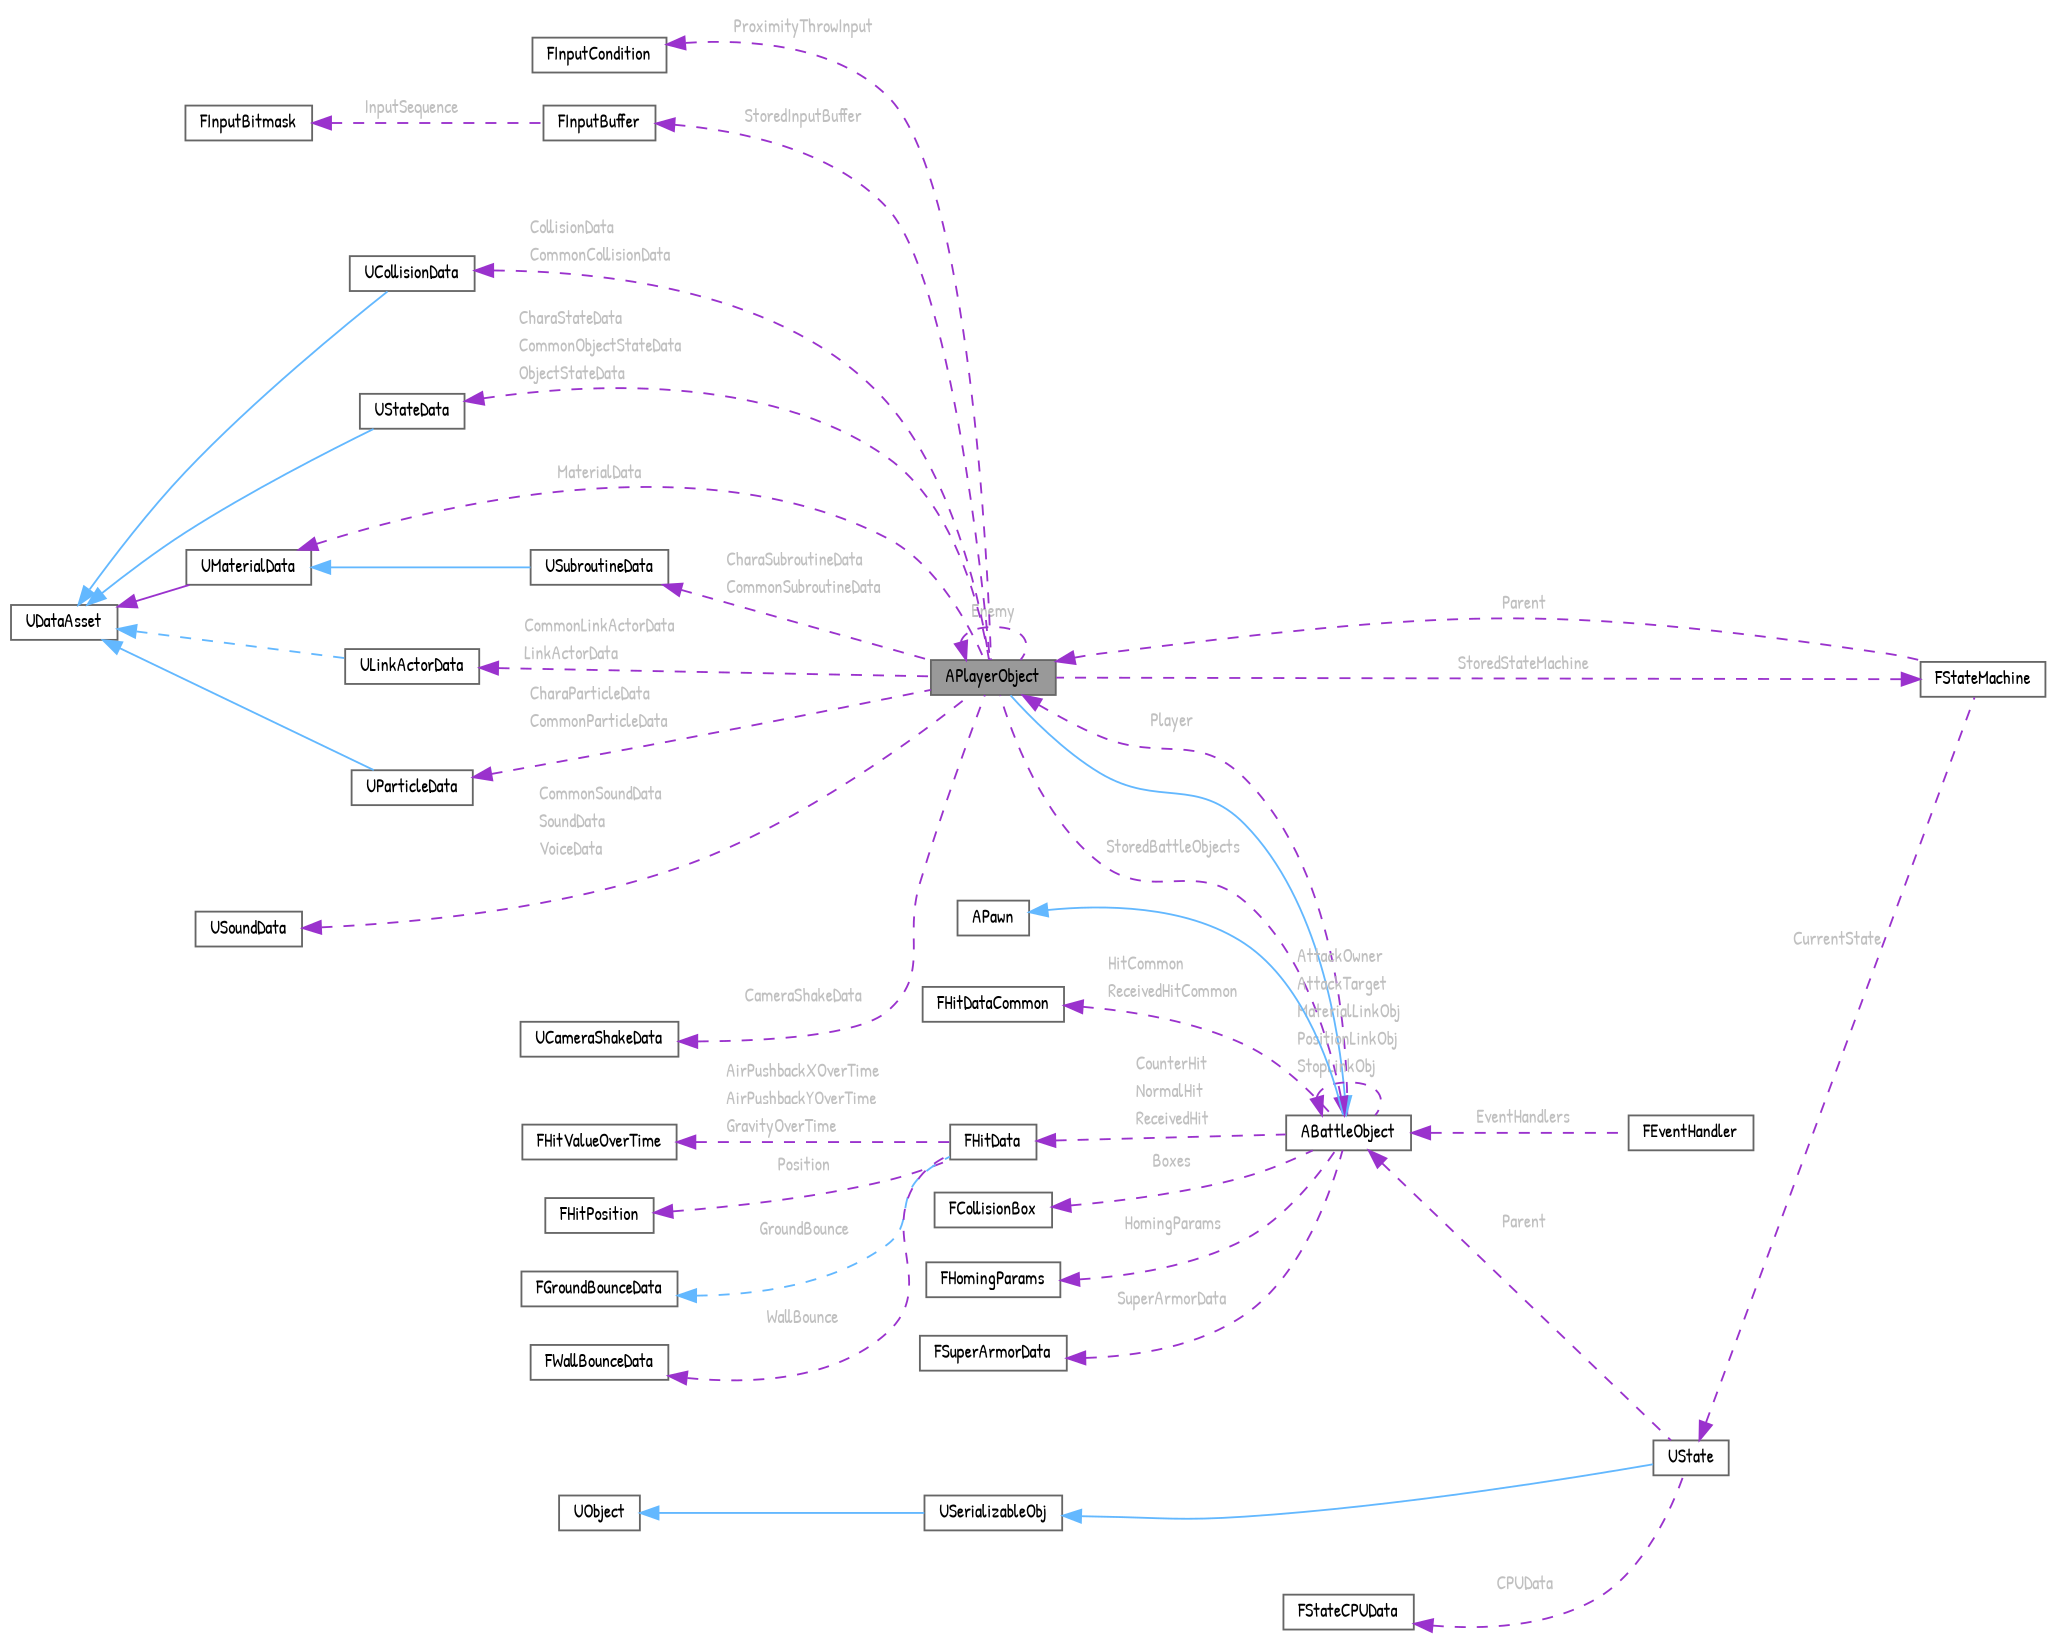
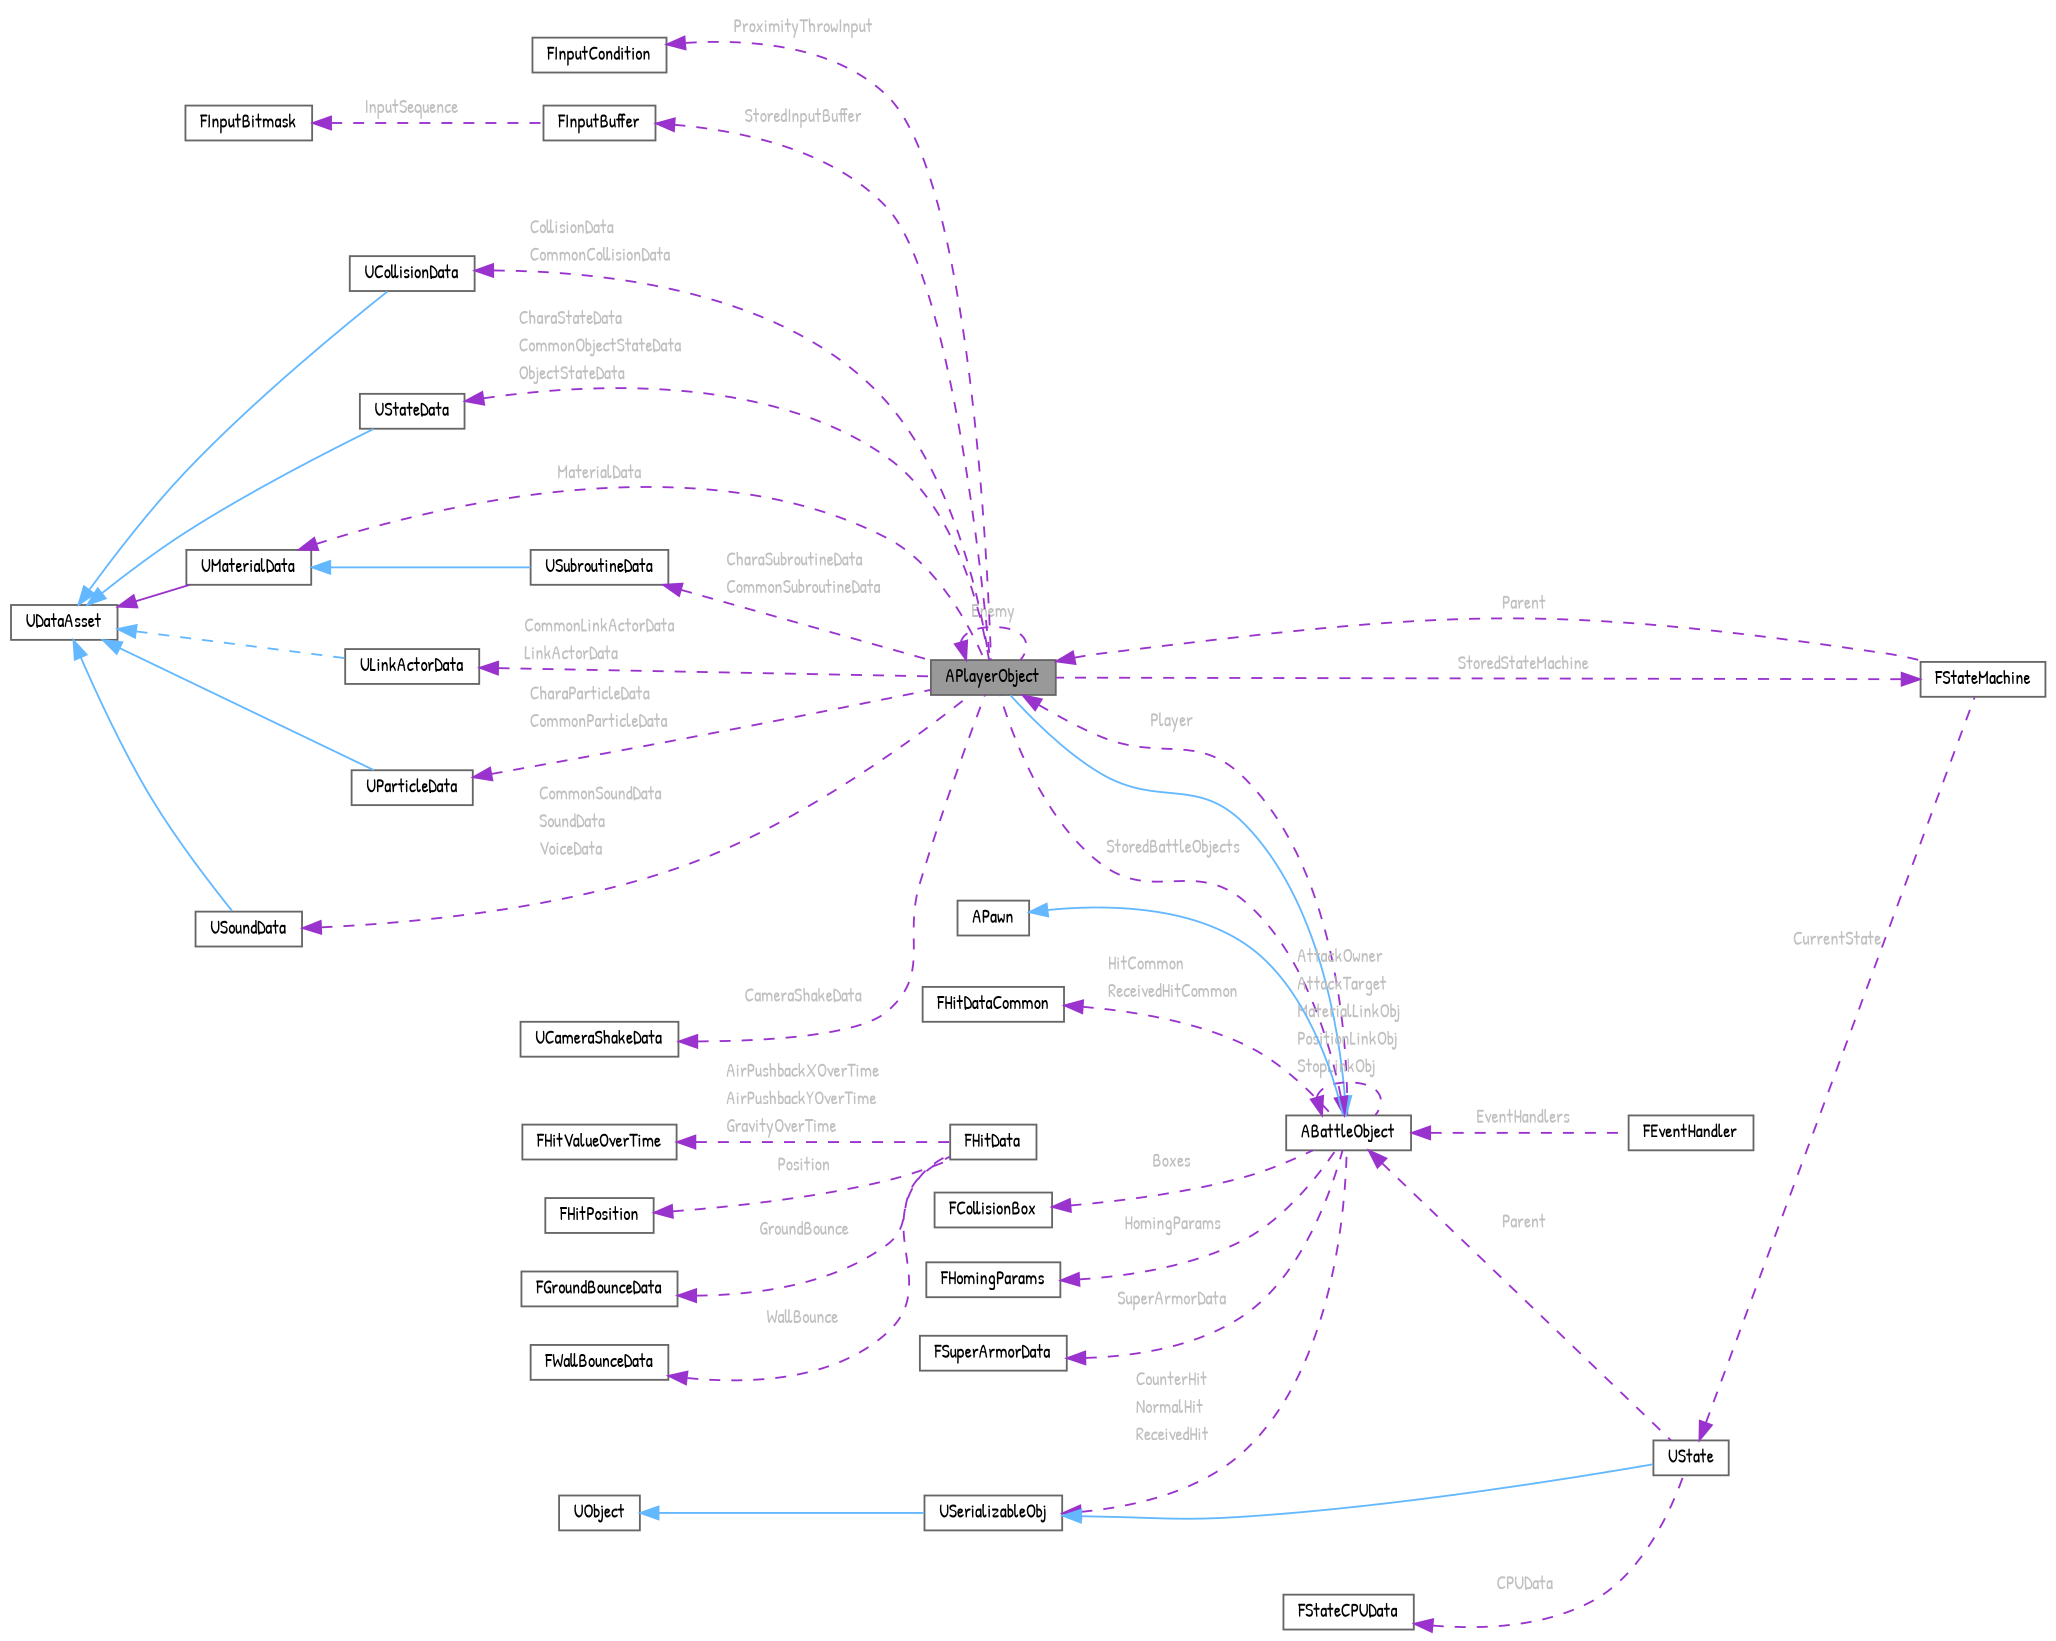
none -> (147, 790)
(1171, 1137) -> (1289, 1392)
(850, 1266) -> (850, 1266)
